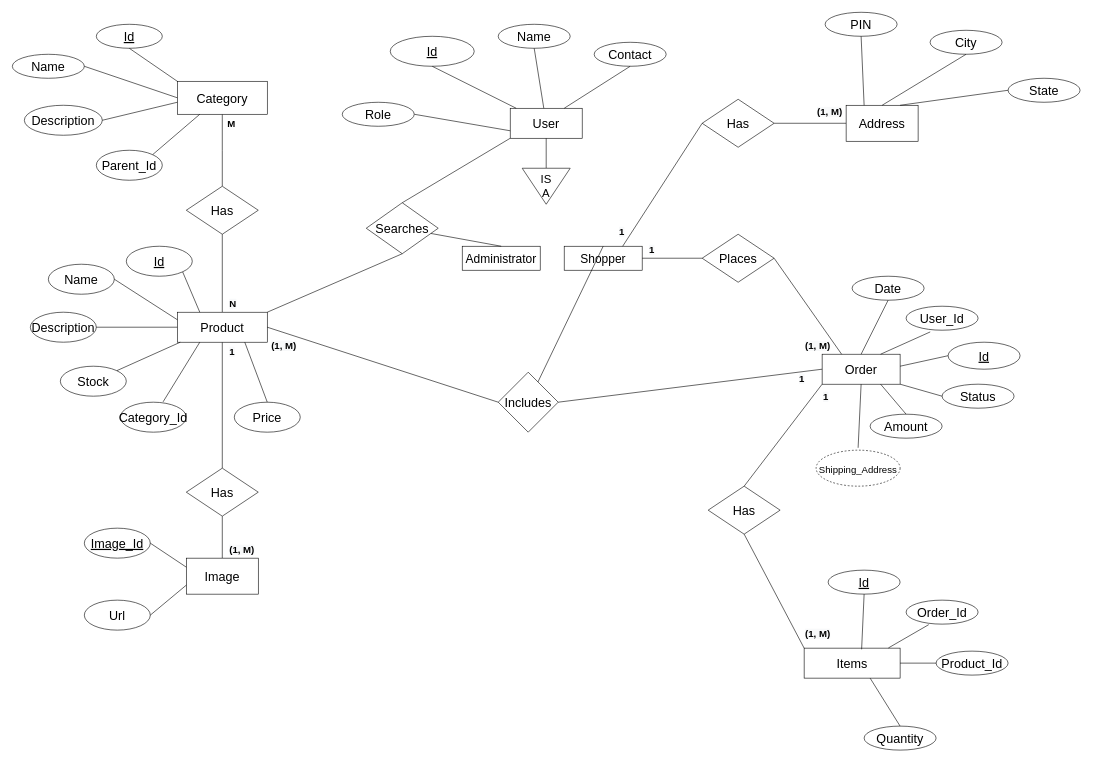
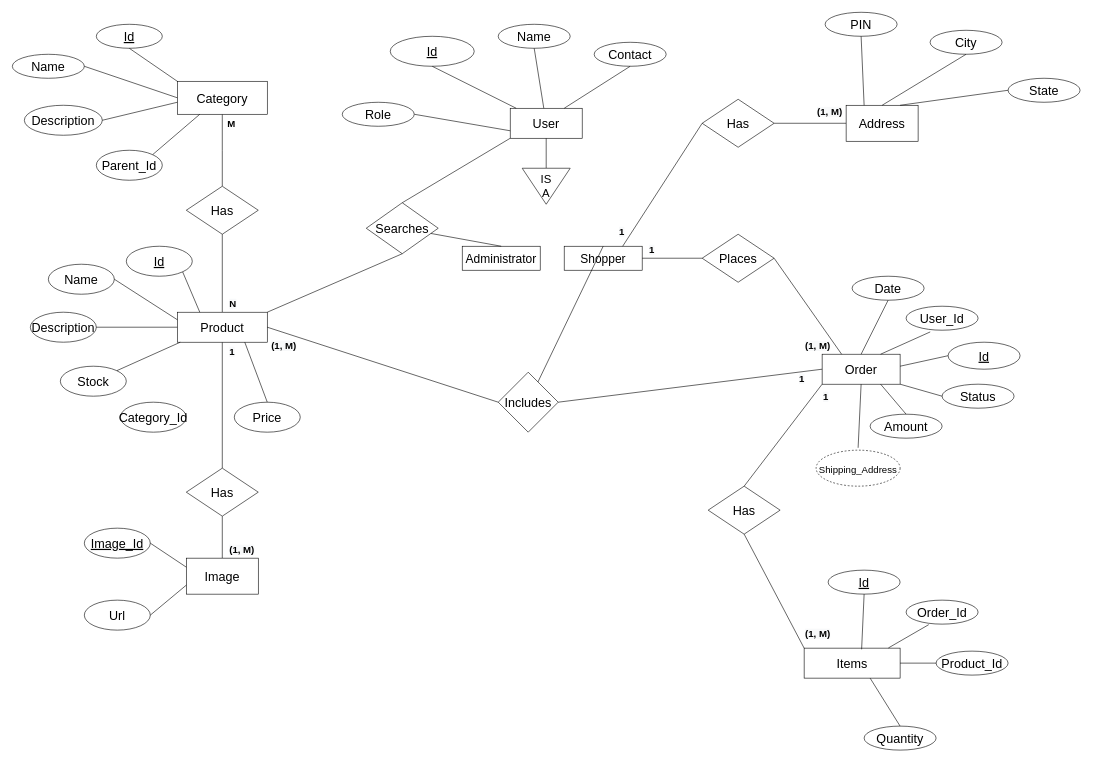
(181, 372) -> none
